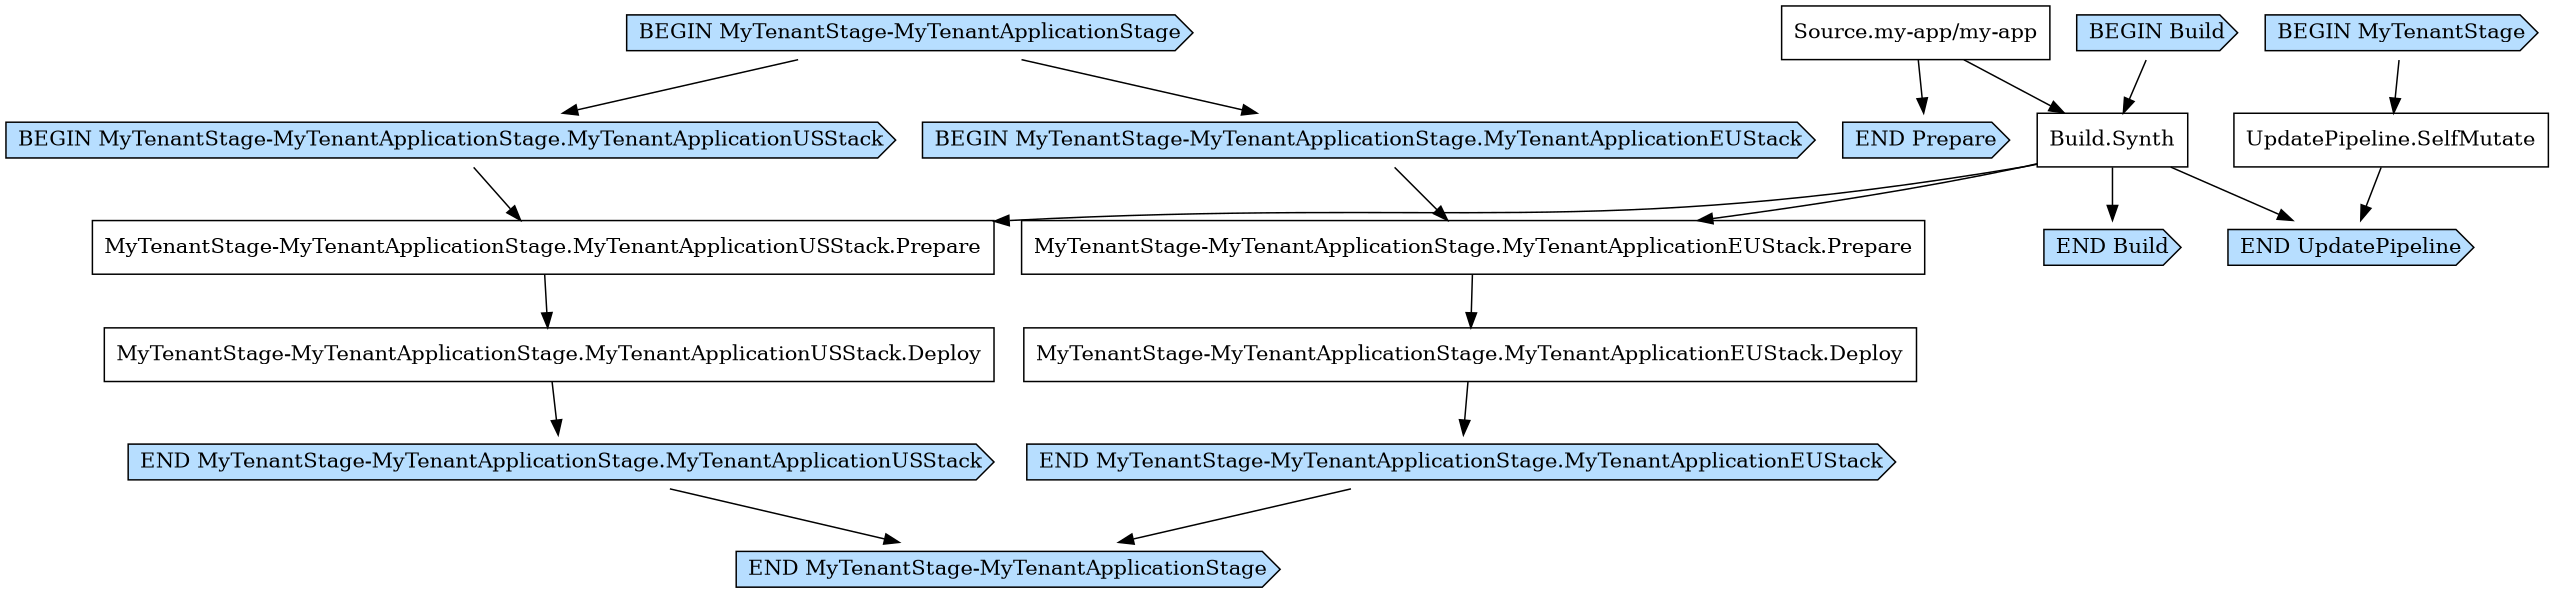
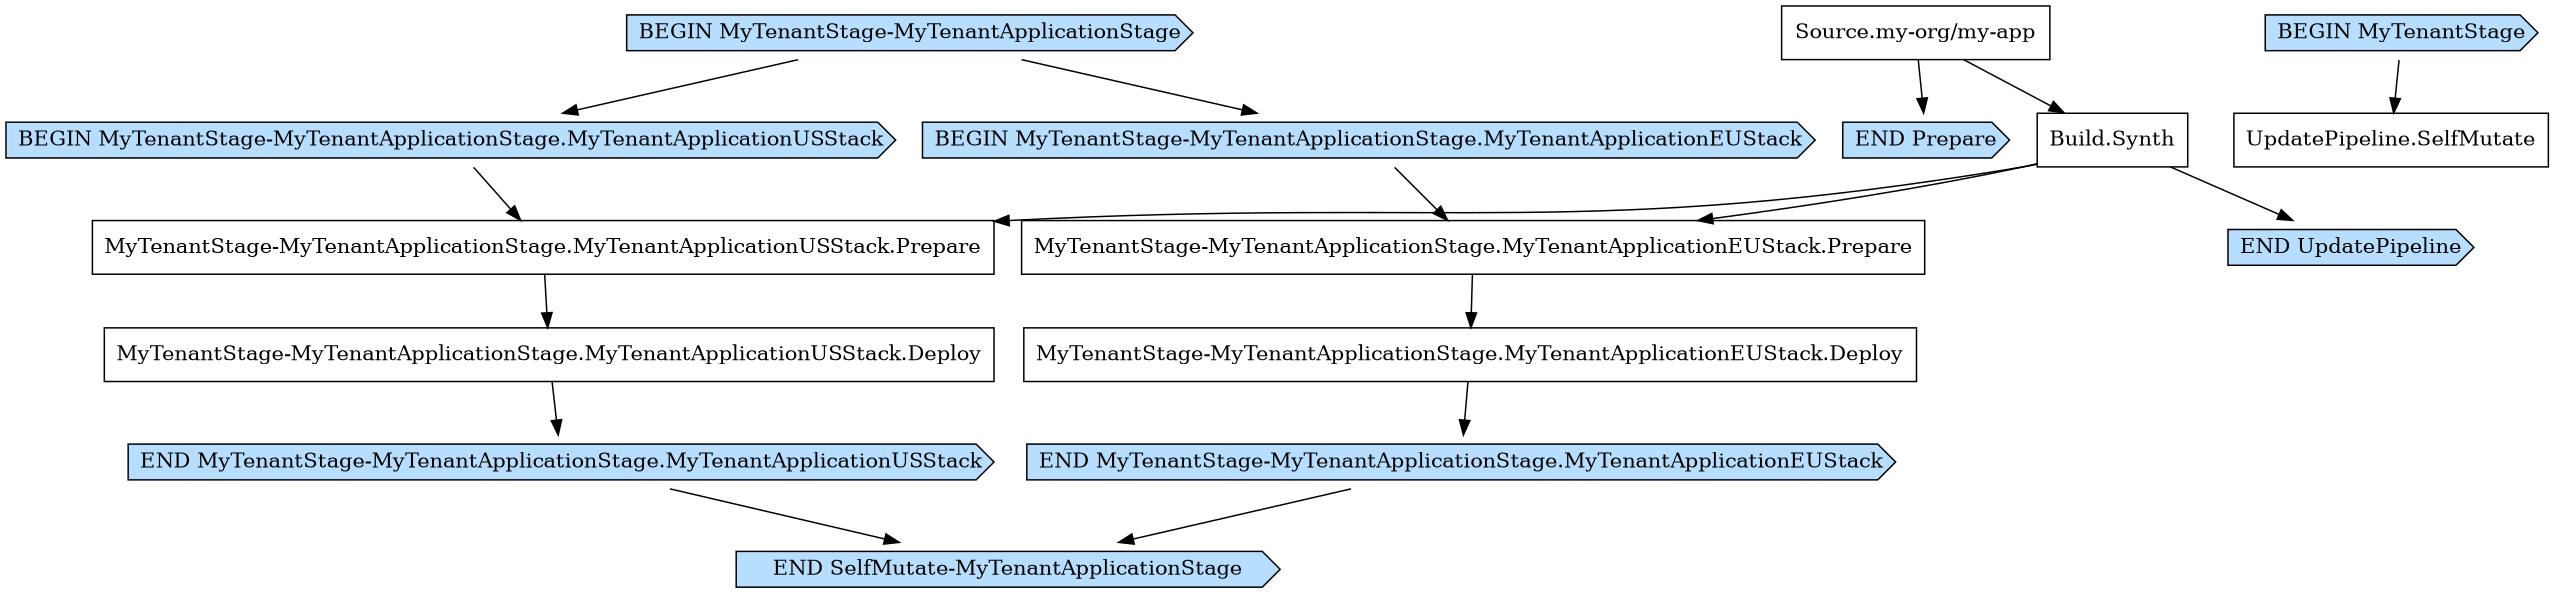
(1916, 33) -> (1916, 33)
(2157, 33) -> none
(2374, 187) -> none
(2112, 247) -> none
(1008, 569) -> (1008, 569)
